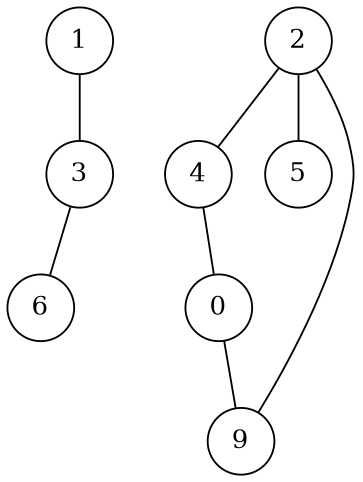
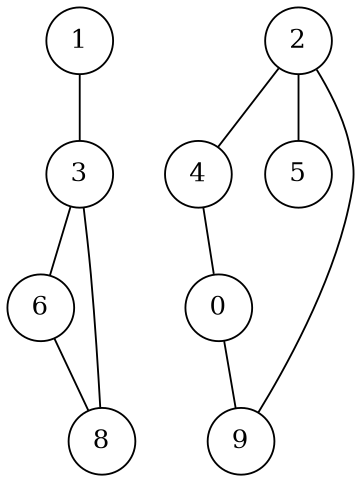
none -> (102, 441)
